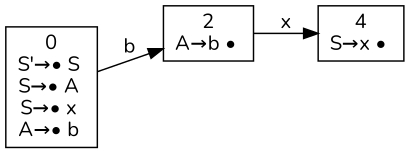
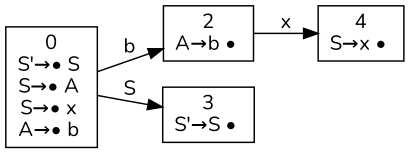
none -> (208, 115)
